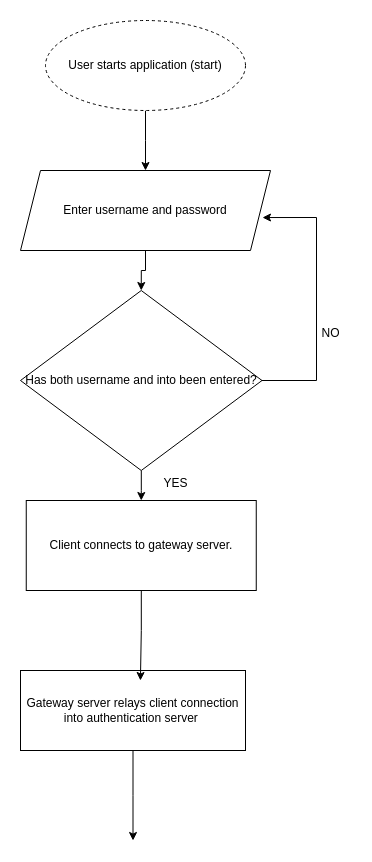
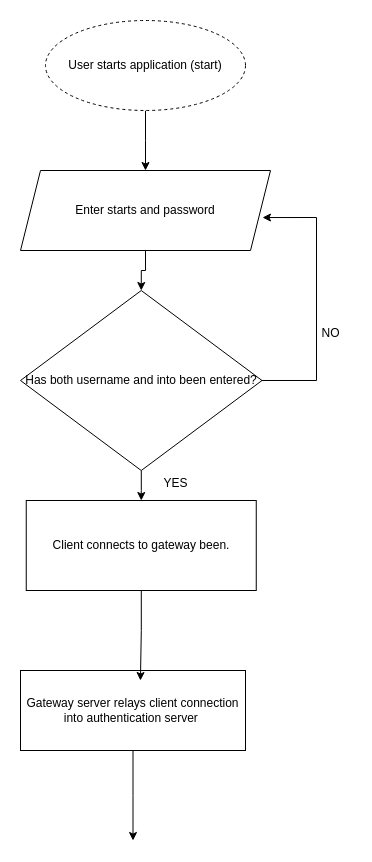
(146, 211) -> (146, 211)
(142, 546) -> (142, 546)
